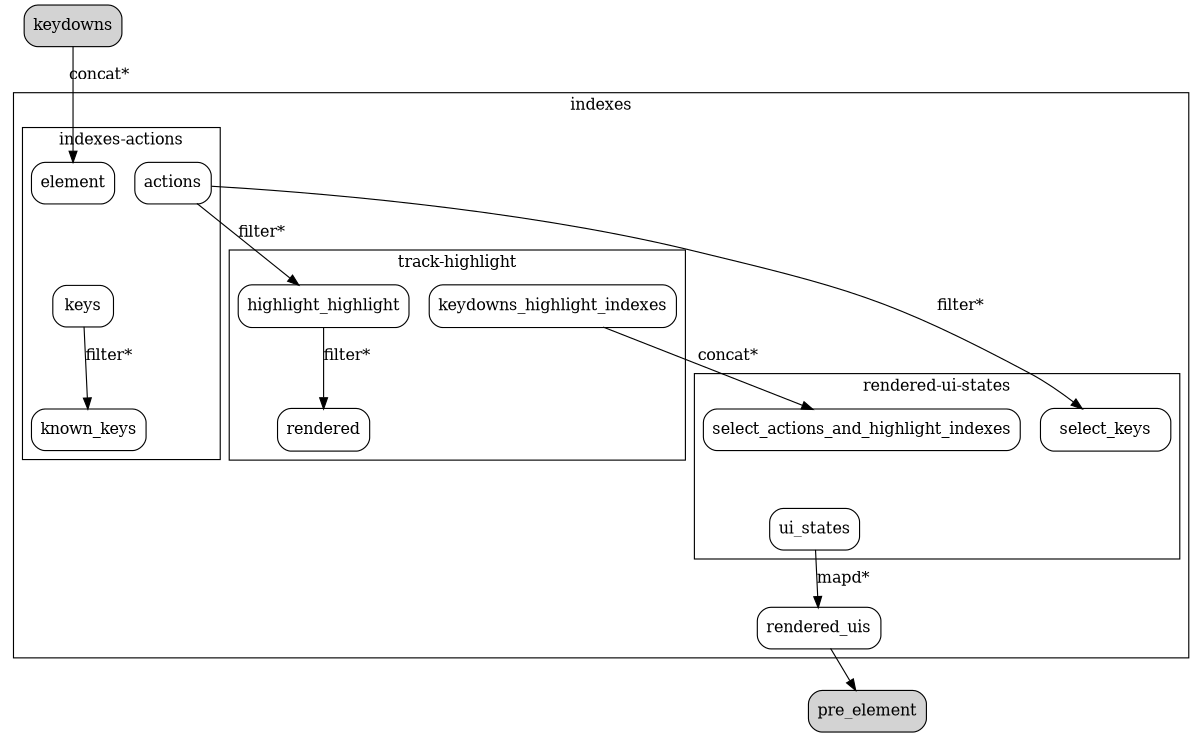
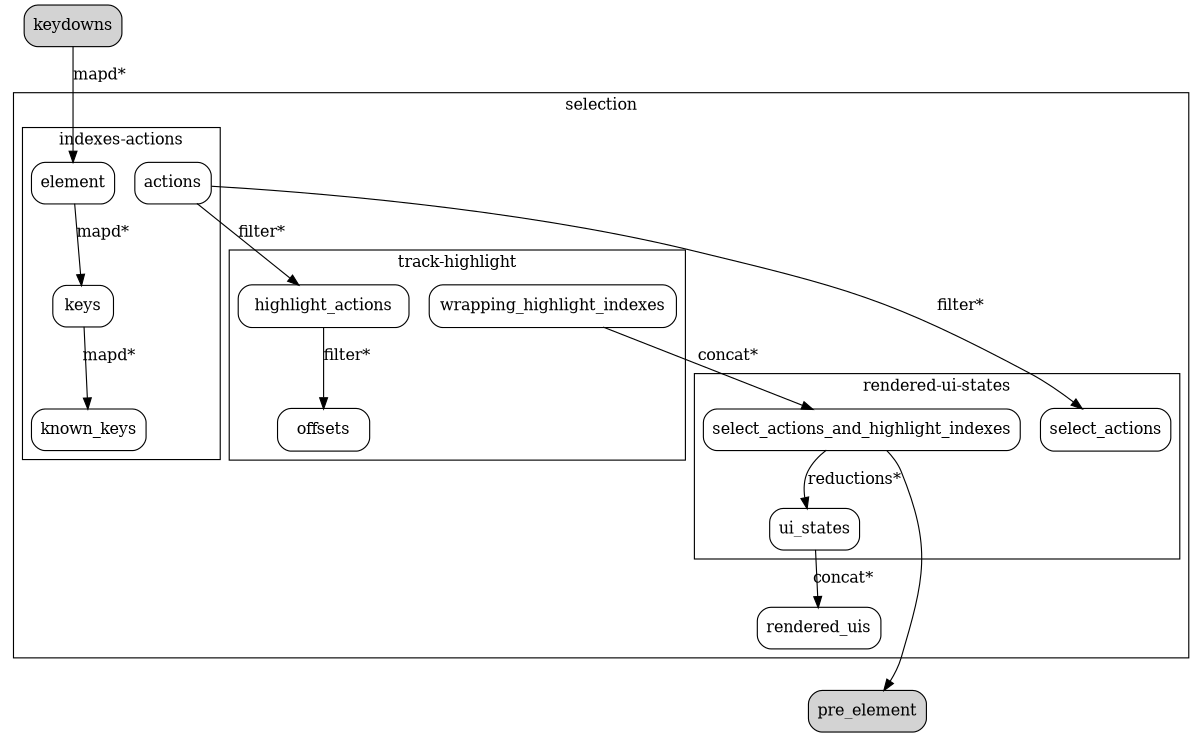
(99, 75) -> (99, 75)
(601, 106) -> (601, 106)
none -> (78, 239)
(324, 306) -> (324, 306)
(553, 306) -> (553, 306)
(109, 356) -> (109, 356)
(324, 430) -> (324, 430)
(1106, 430) -> (1106, 430)
none -> (808, 471)
(843, 579) -> (843, 579)
(841, 665) -> (921, 571)
